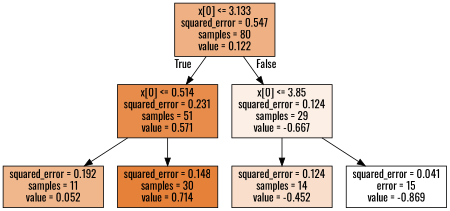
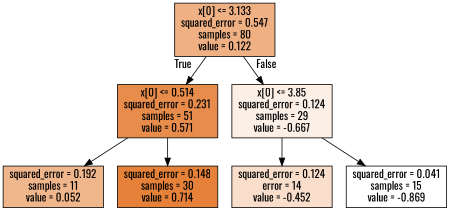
(282, 187) -> (282, 187)
(396, 187) -> (396, 187)
